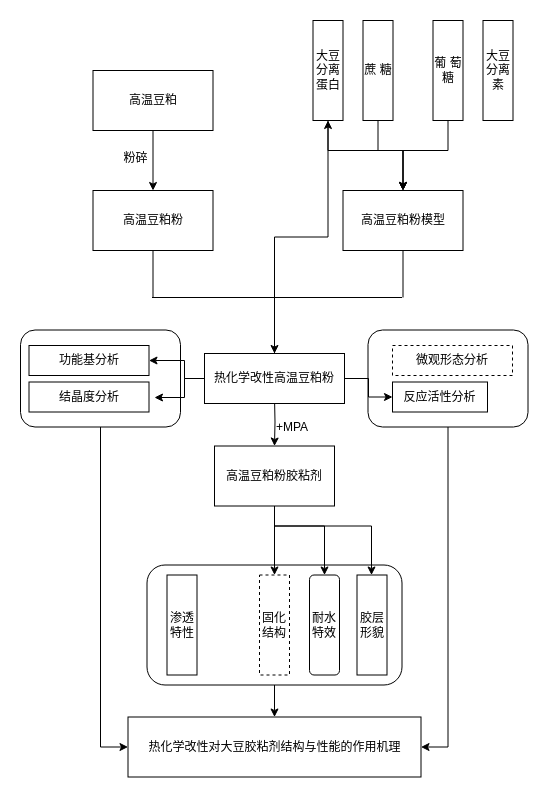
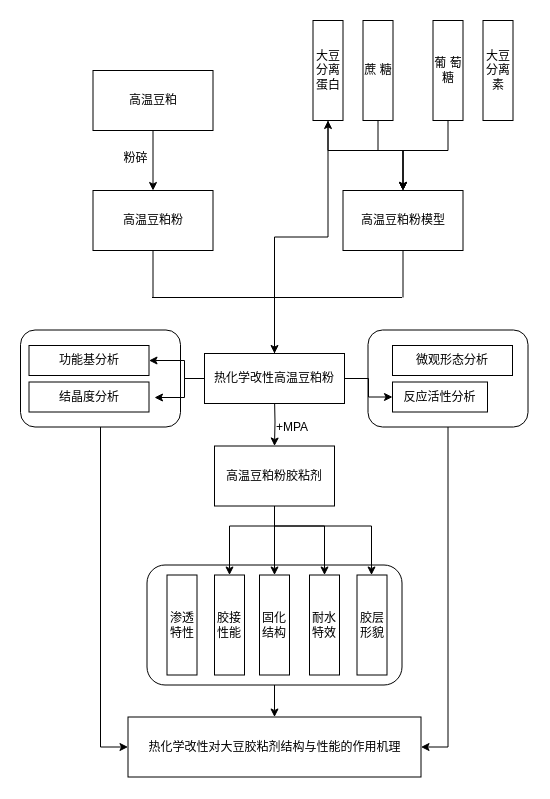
(453, 361) -> (453, 361)
none -> (231, 526)
none -> (230, 625)
(275, 625) -> (275, 625)
(325, 625) -> (325, 625)
